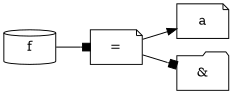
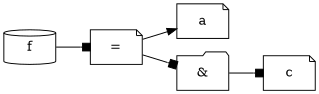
none -> (289, 73)
